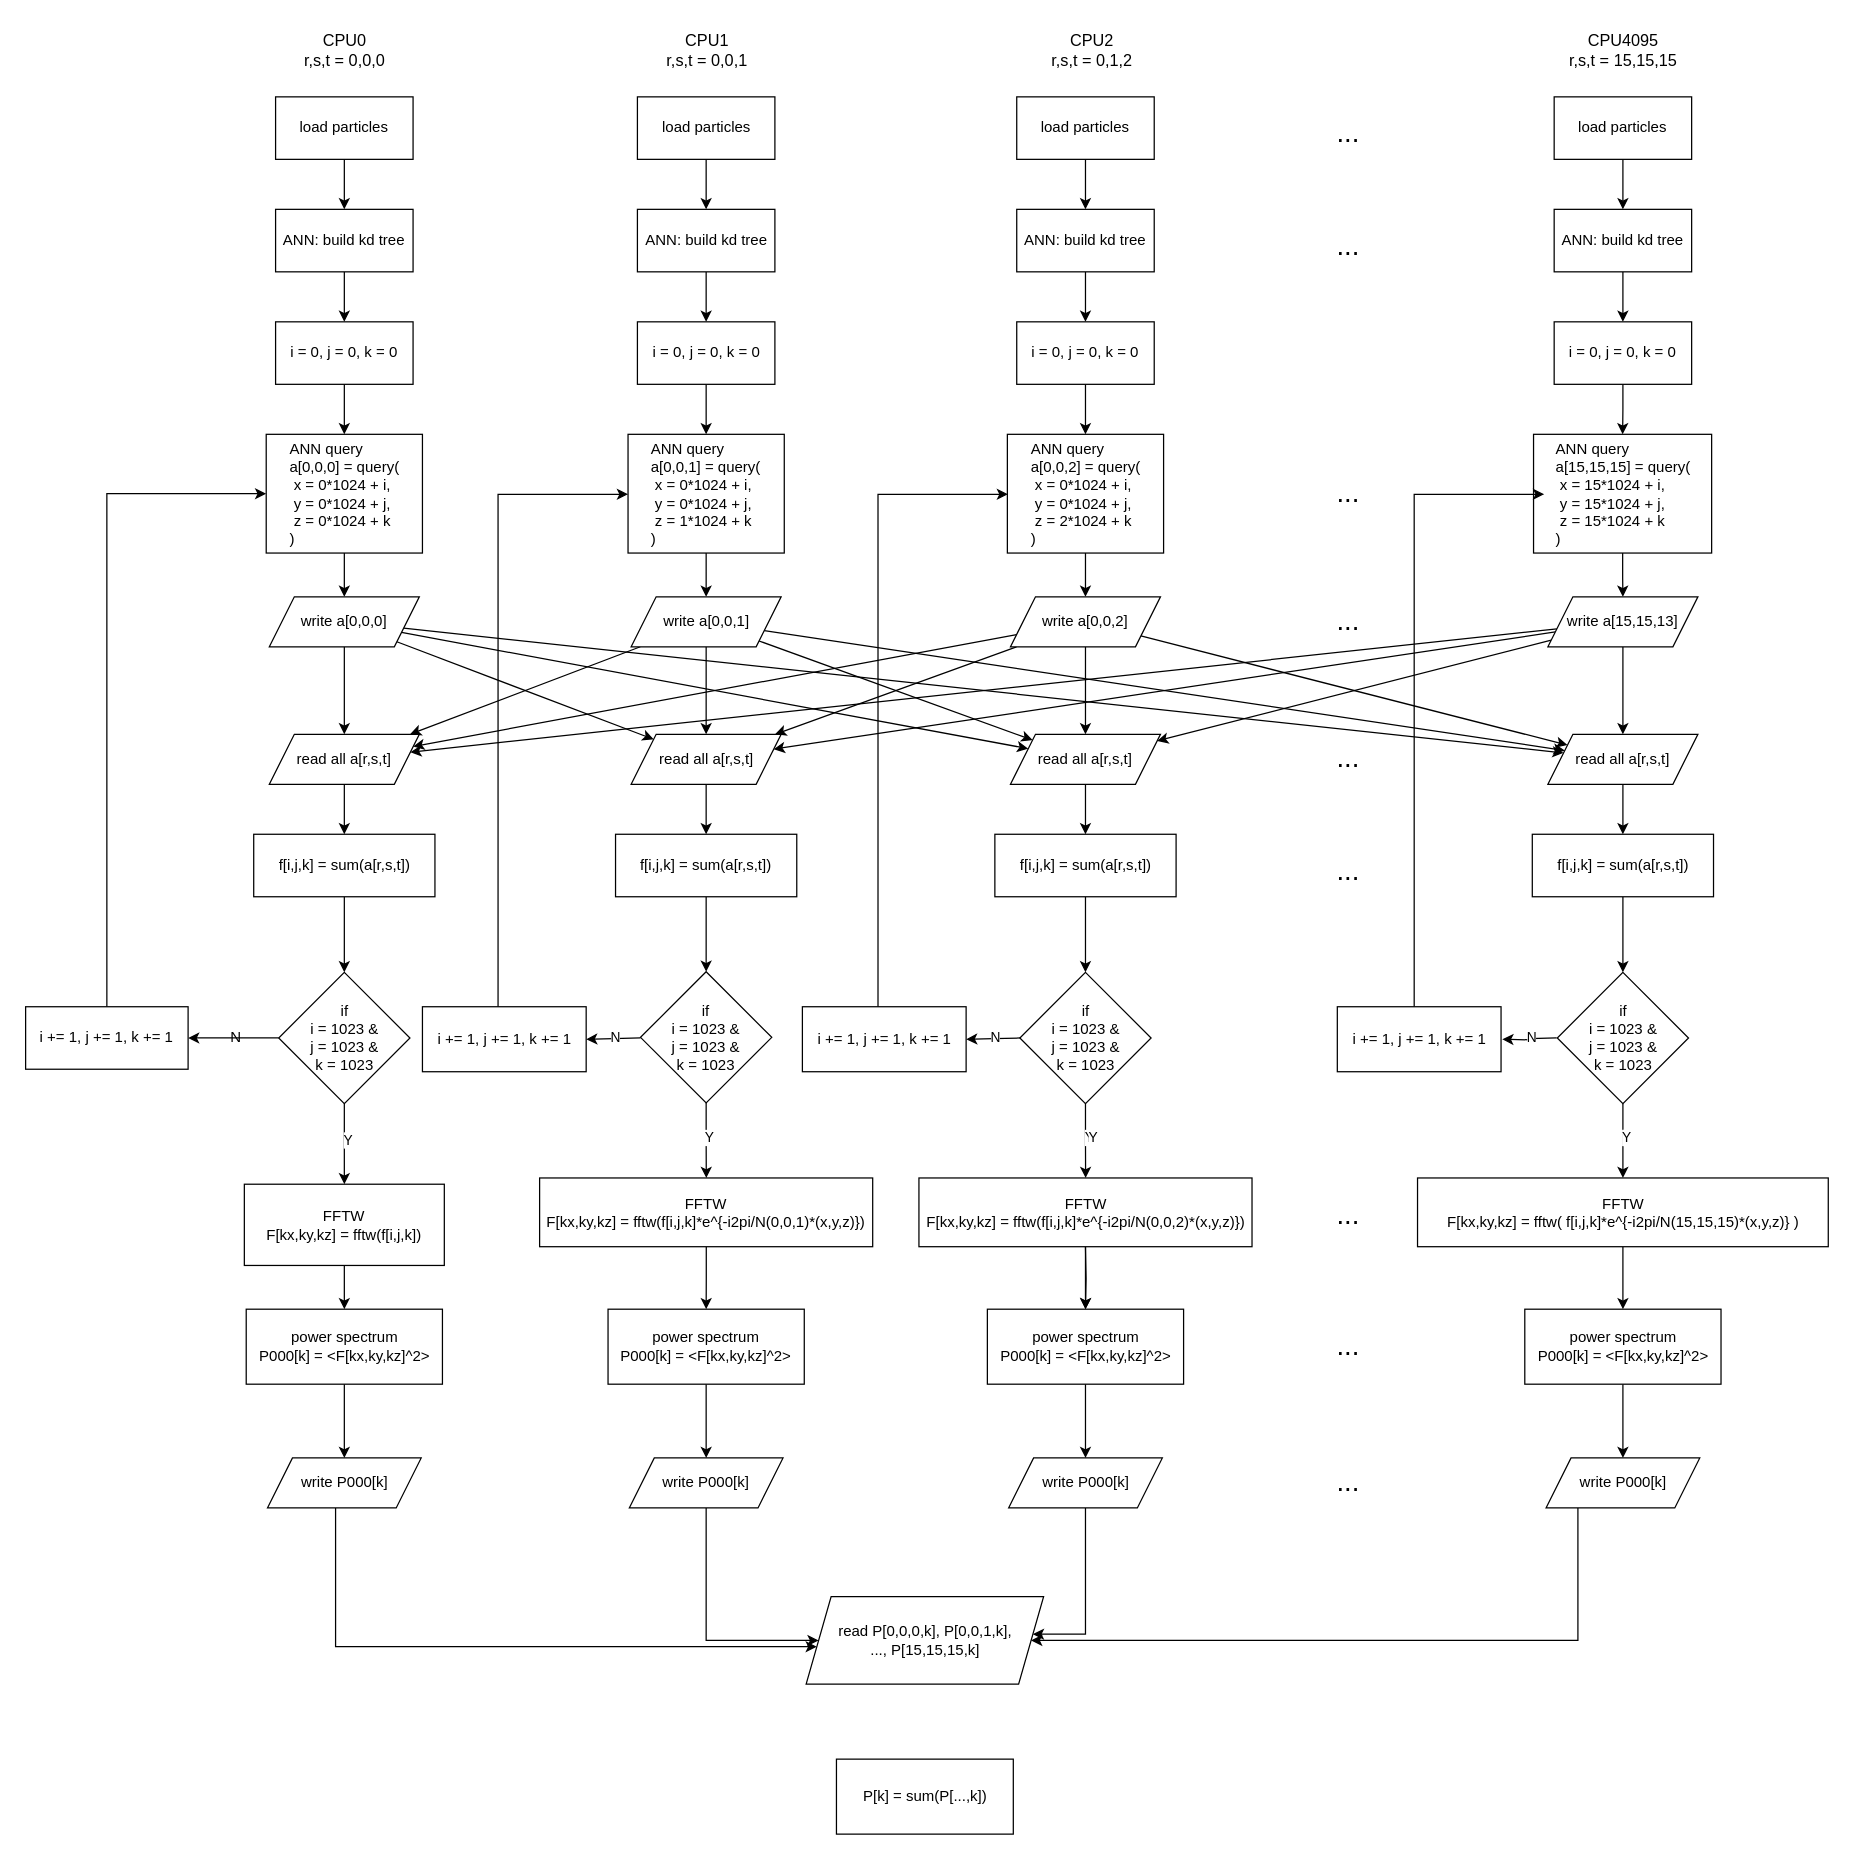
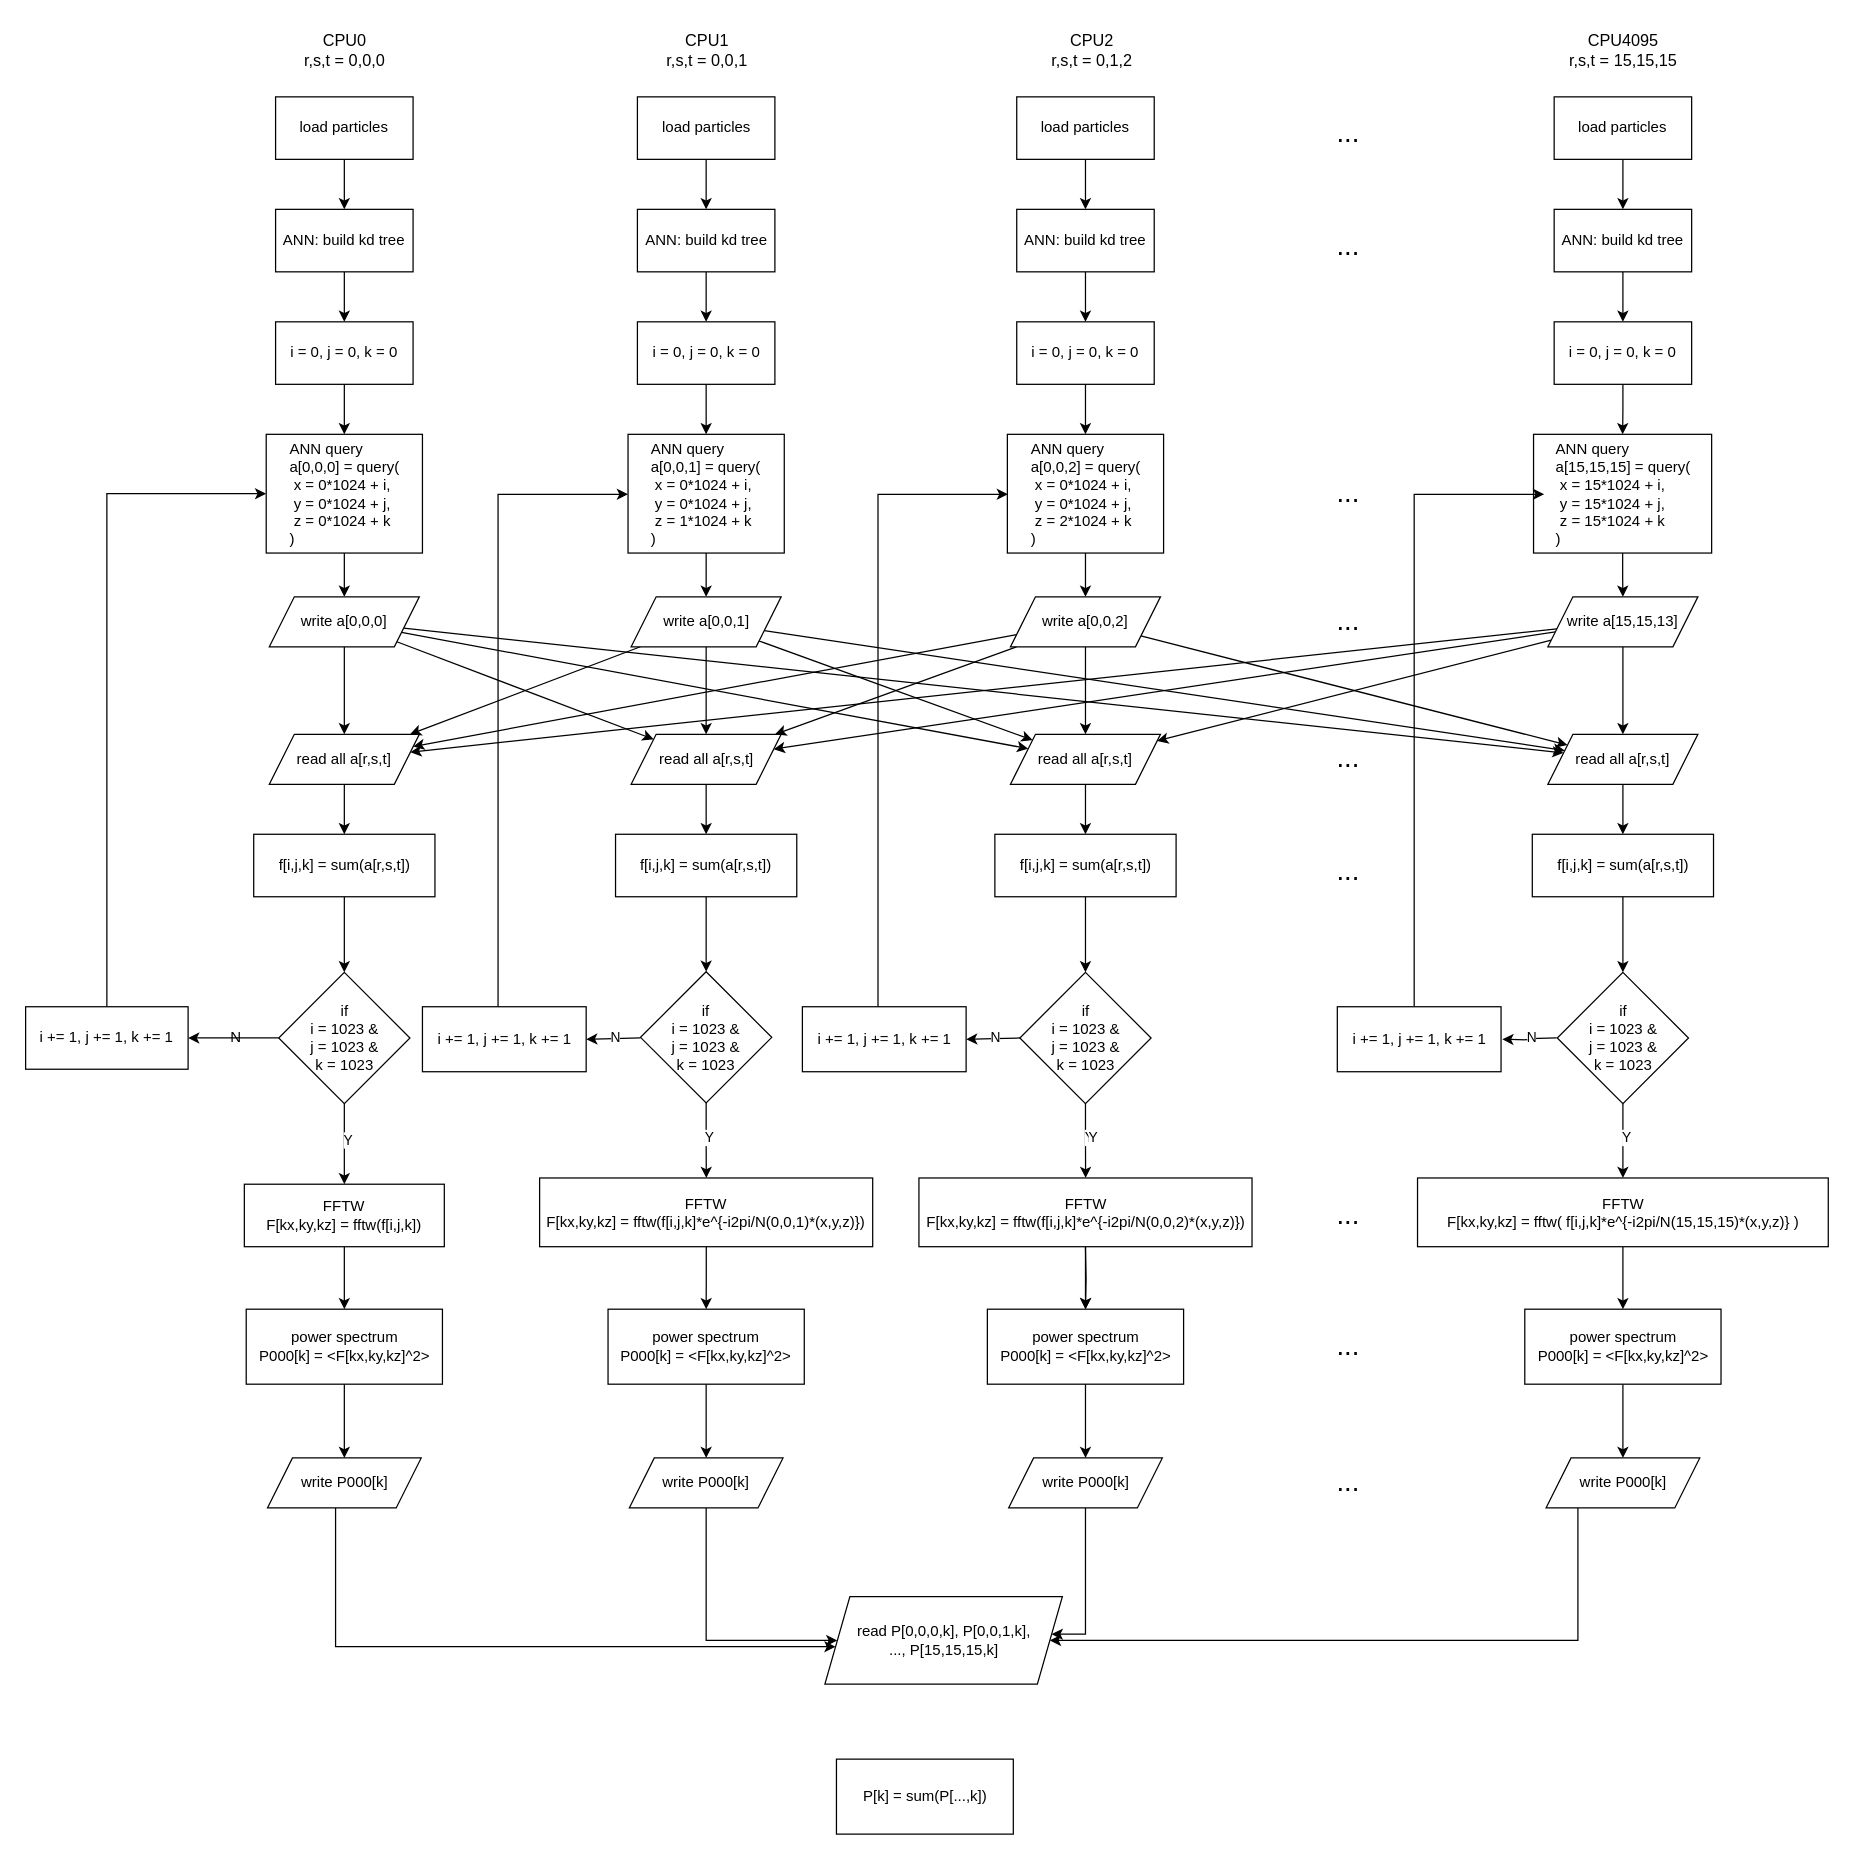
(344, 1225) -> (344, 1216)
(925, 1641) -> (944, 1641)
